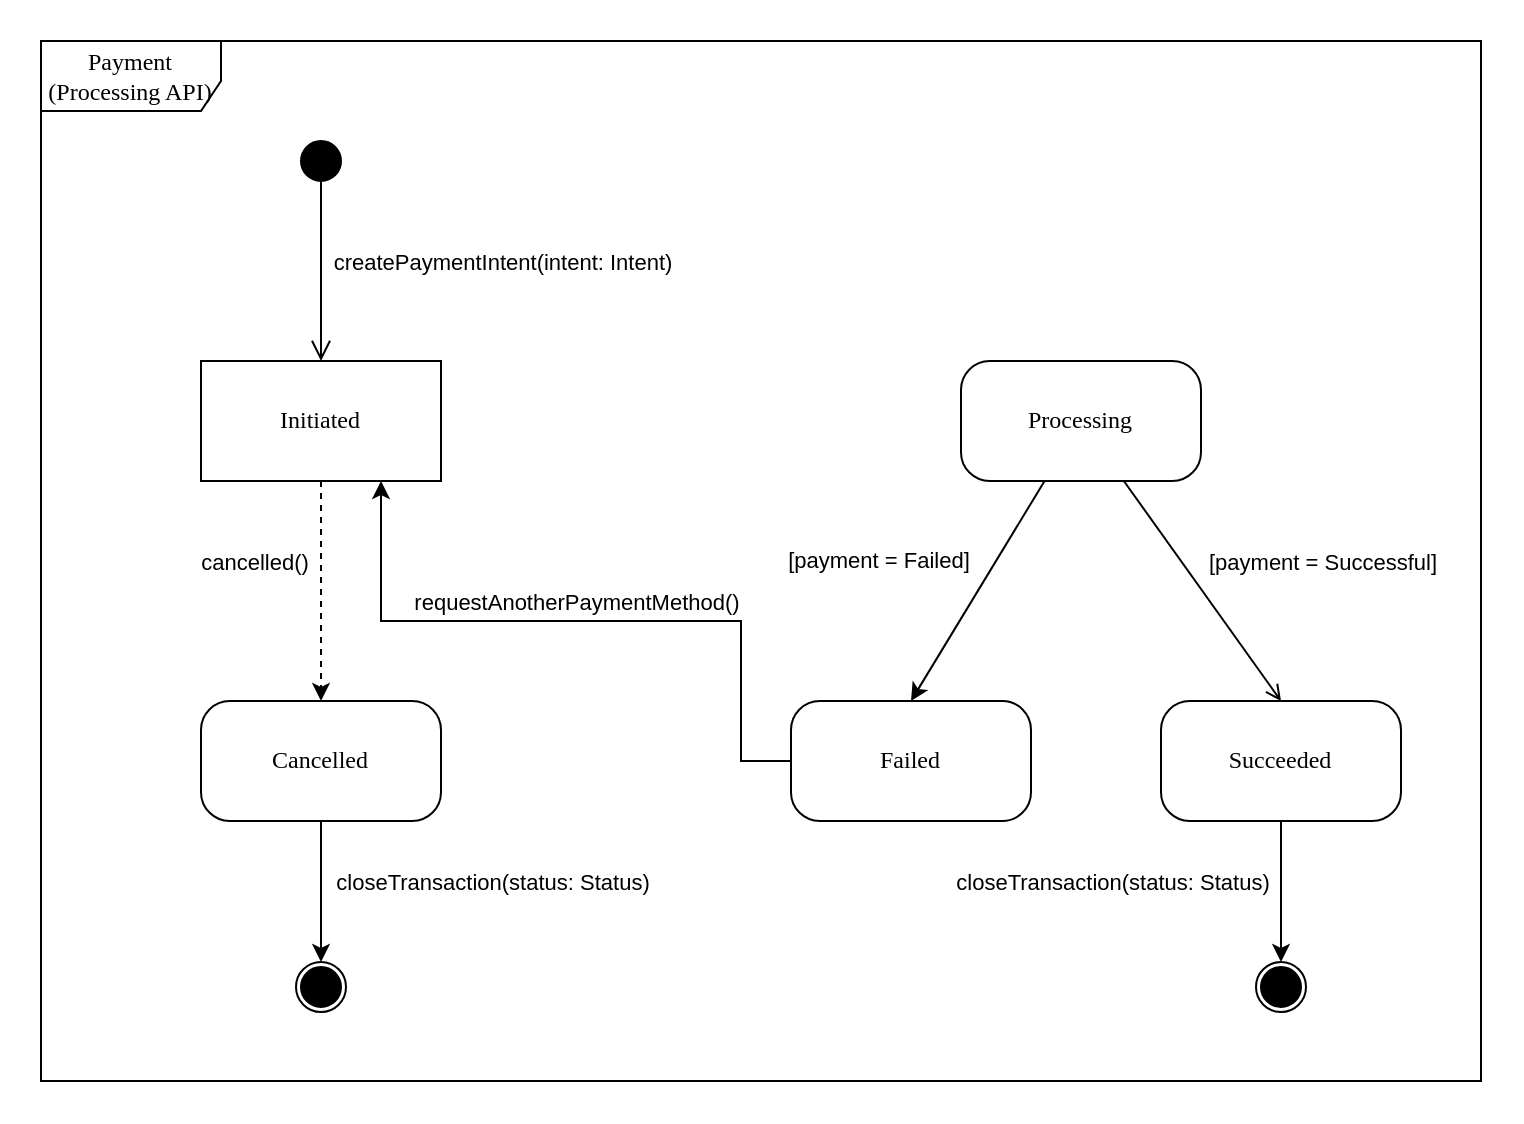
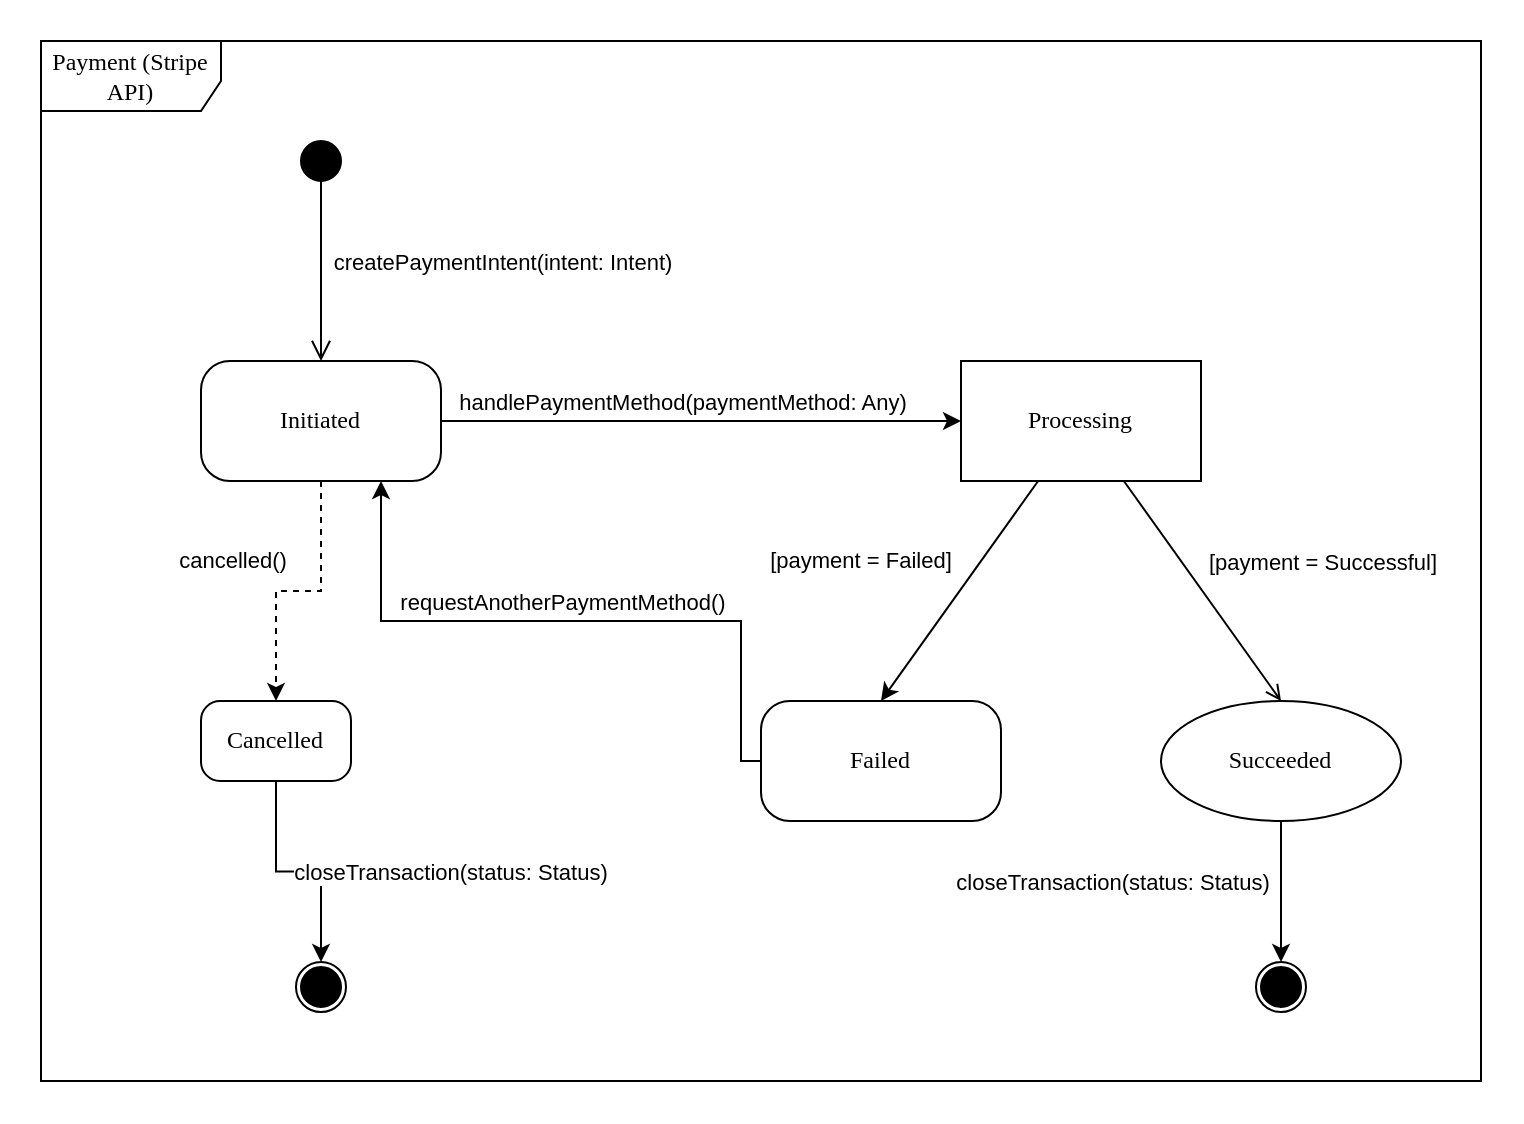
(131, 77) -> (131, 77)
(321, 421) -> (321, 421)
none -> (694, 421)
(1081, 421) -> (1081, 421)
(321, 761) -> (276, 741)
(911, 761) -> (881, 761)
(1281, 761) -> (1281, 761)
